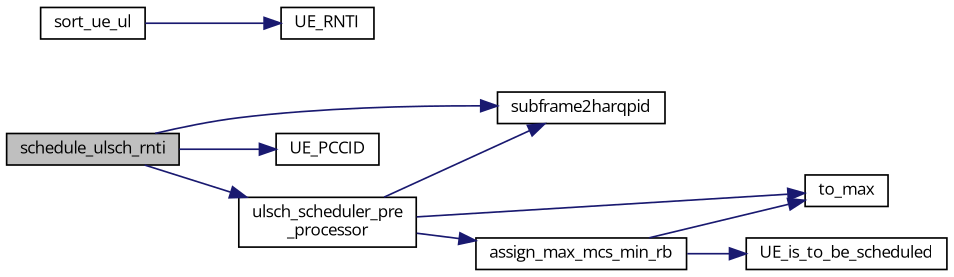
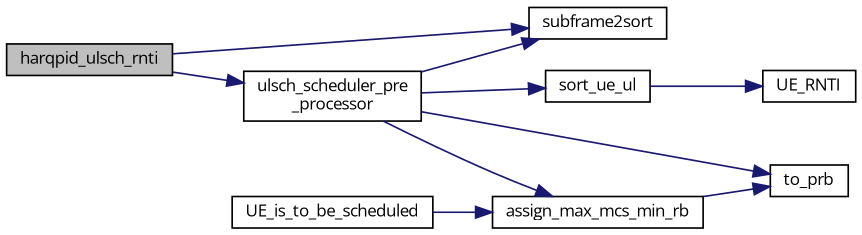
none -> (475, 91)
(581, 108) -> (598, 23)
(93, 149) -> (90, 60)
(328, 149) -> none
(847, 191) -> (809, 181)
(708, 254) -> (454, 212)
